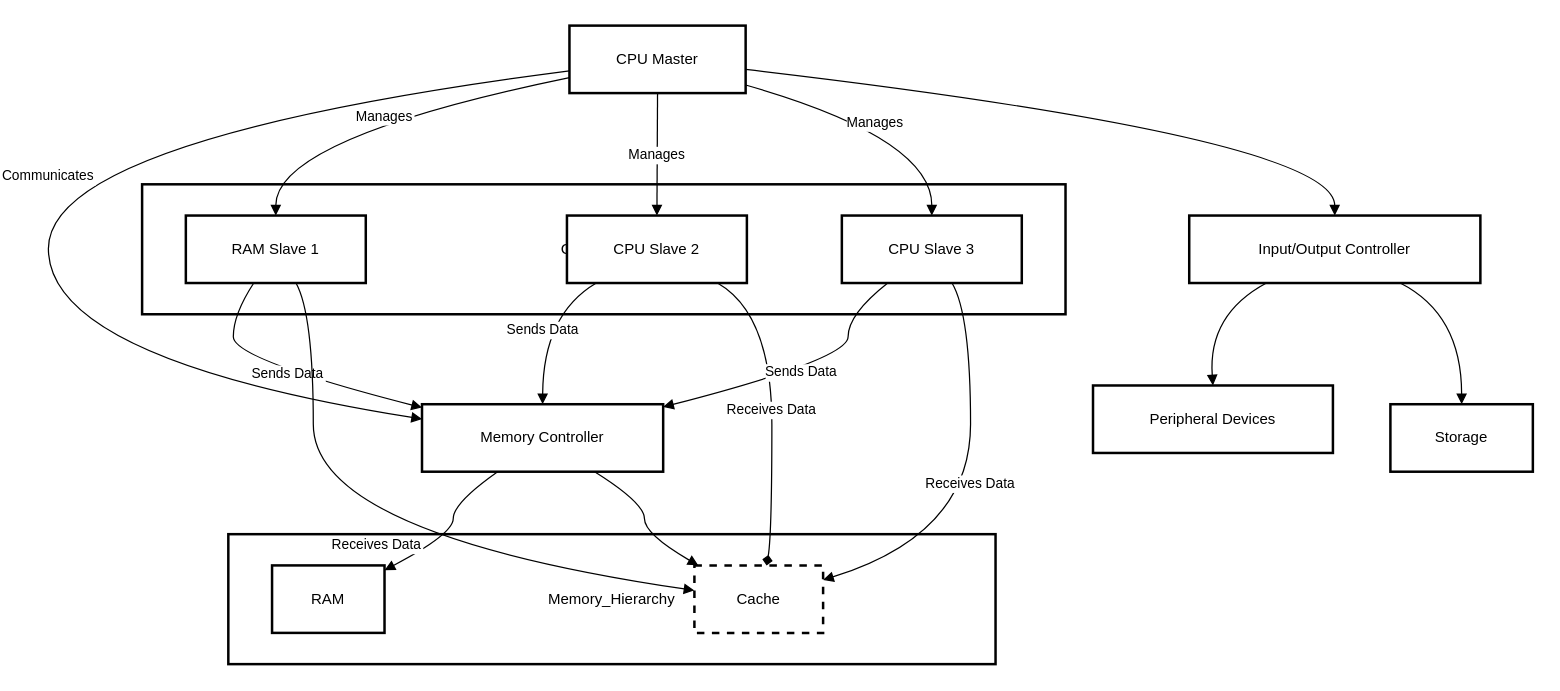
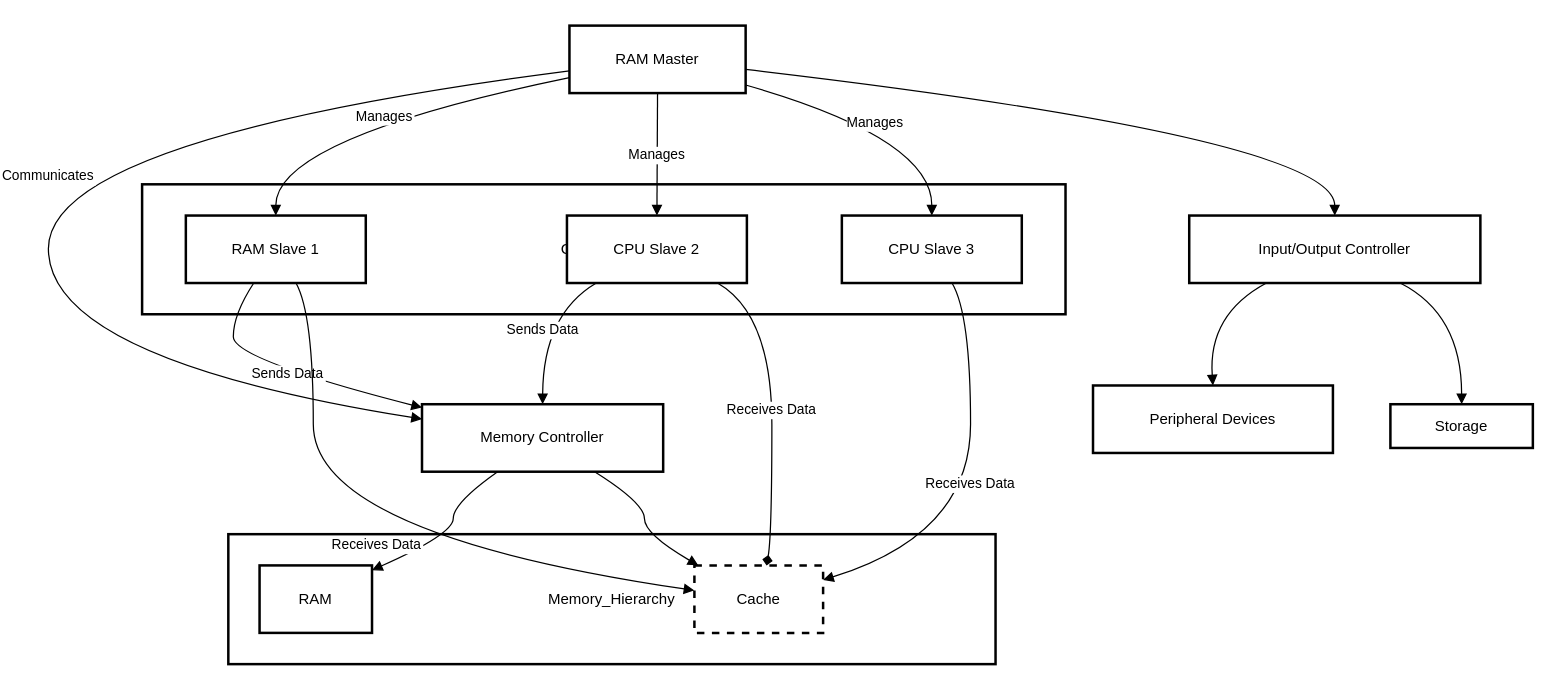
(658, 59) -> (658, 59)
(796, 368) -> none
(1462, 438) -> (1462, 426)
(328, 599) -> (316, 599)
